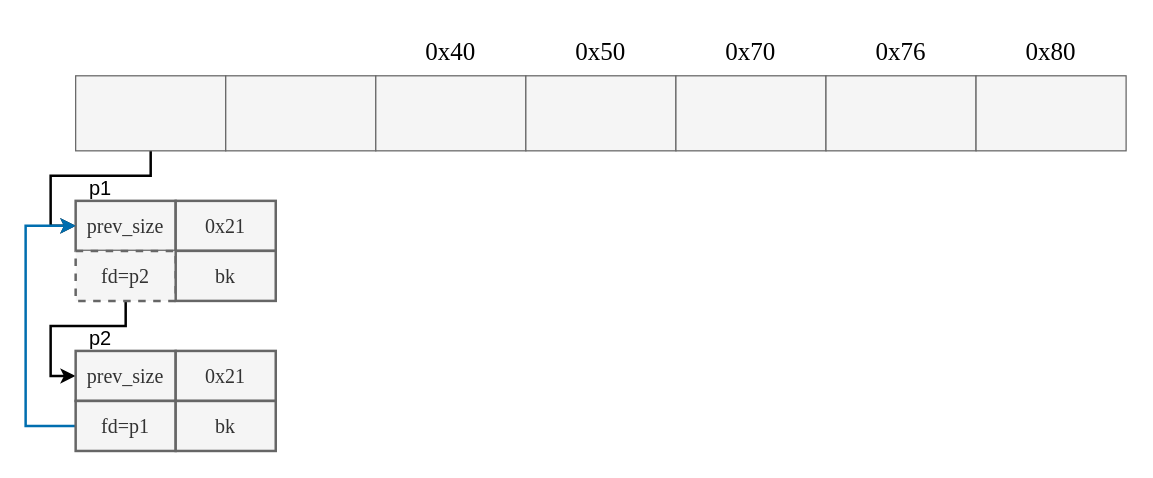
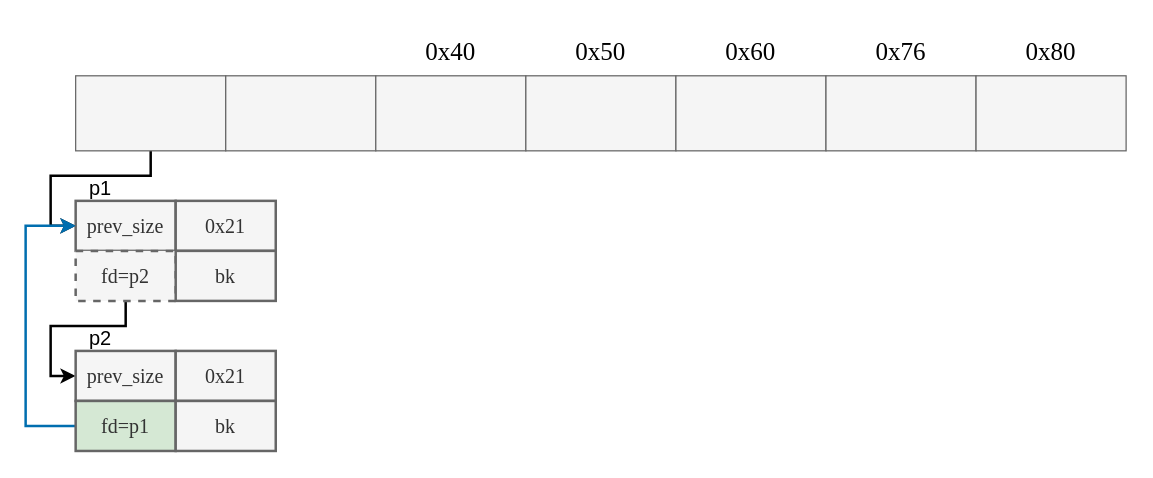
(751, 51) -> (751, 51)
(126, 426) -> (126, 426)
